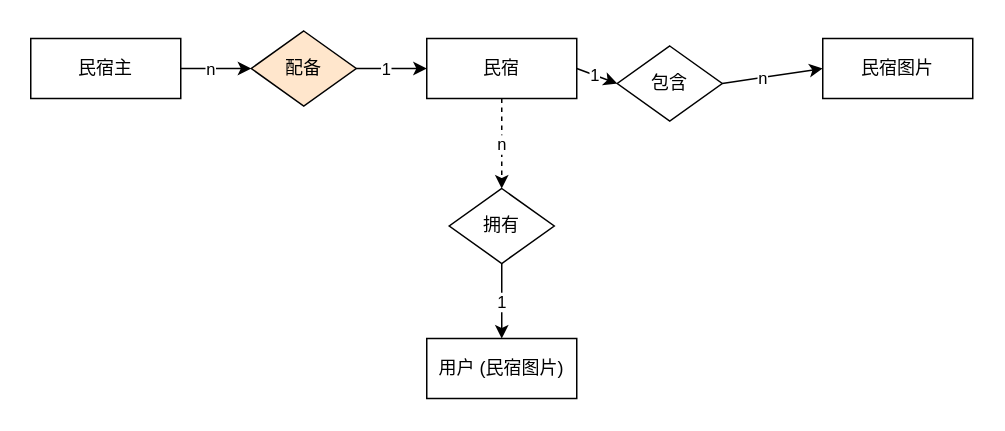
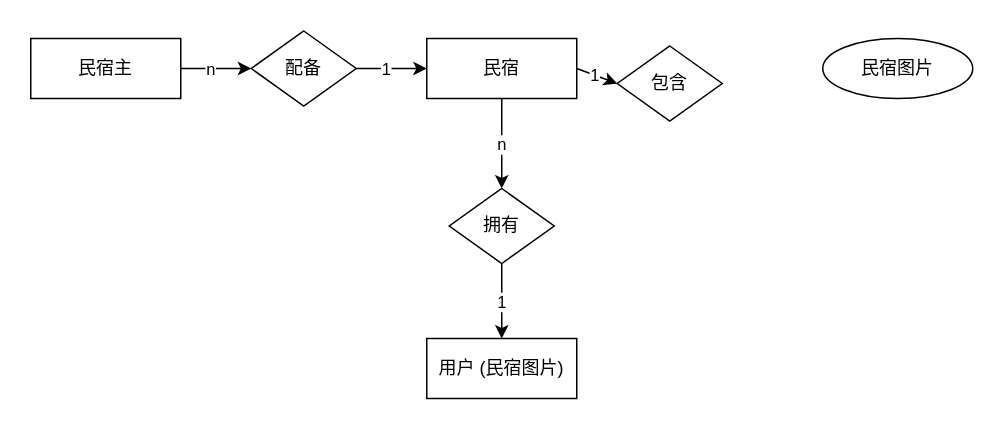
(304, 68) -> (304, 68)
(898, 68) -> (898, 68)
(768, 76) -> none
(502, 117) -> (502, 117)
